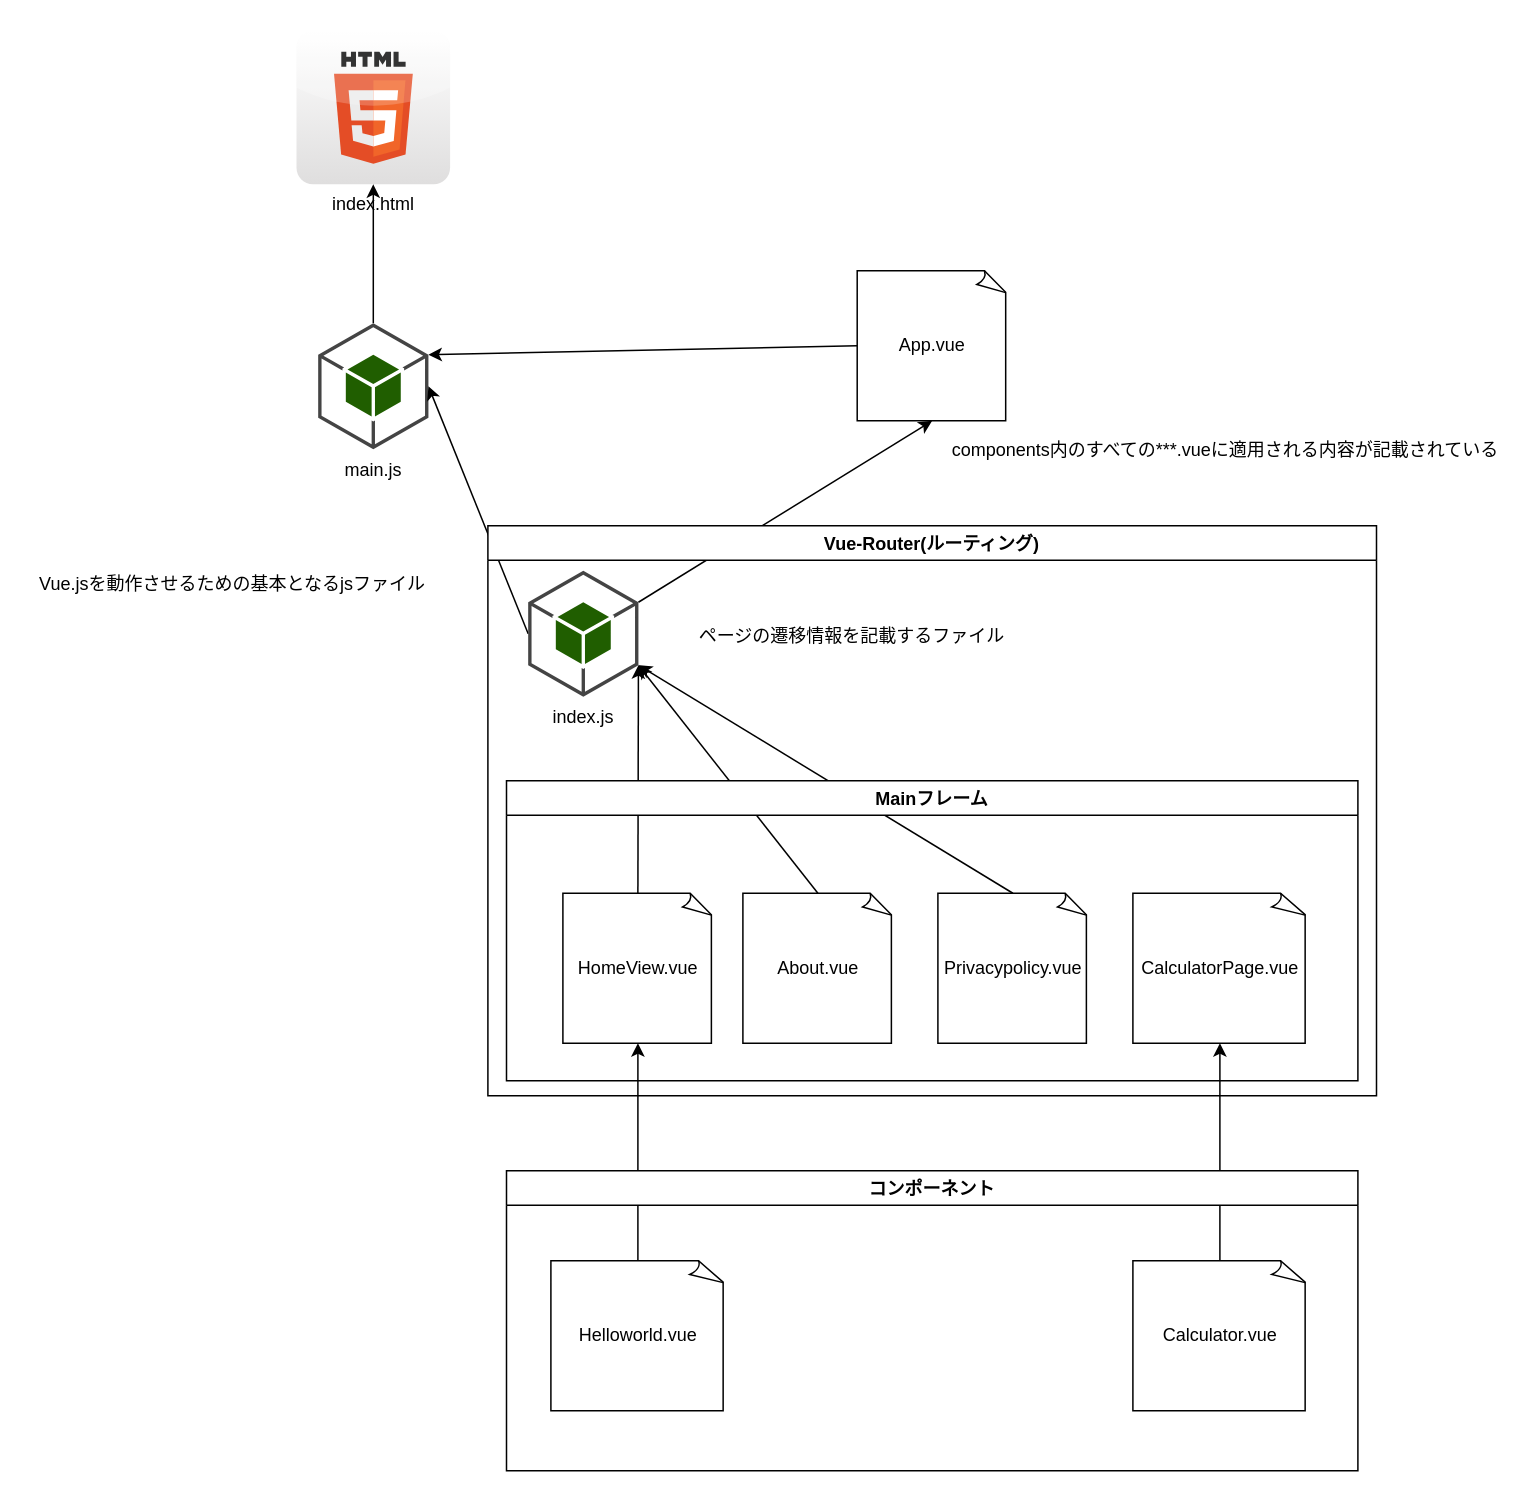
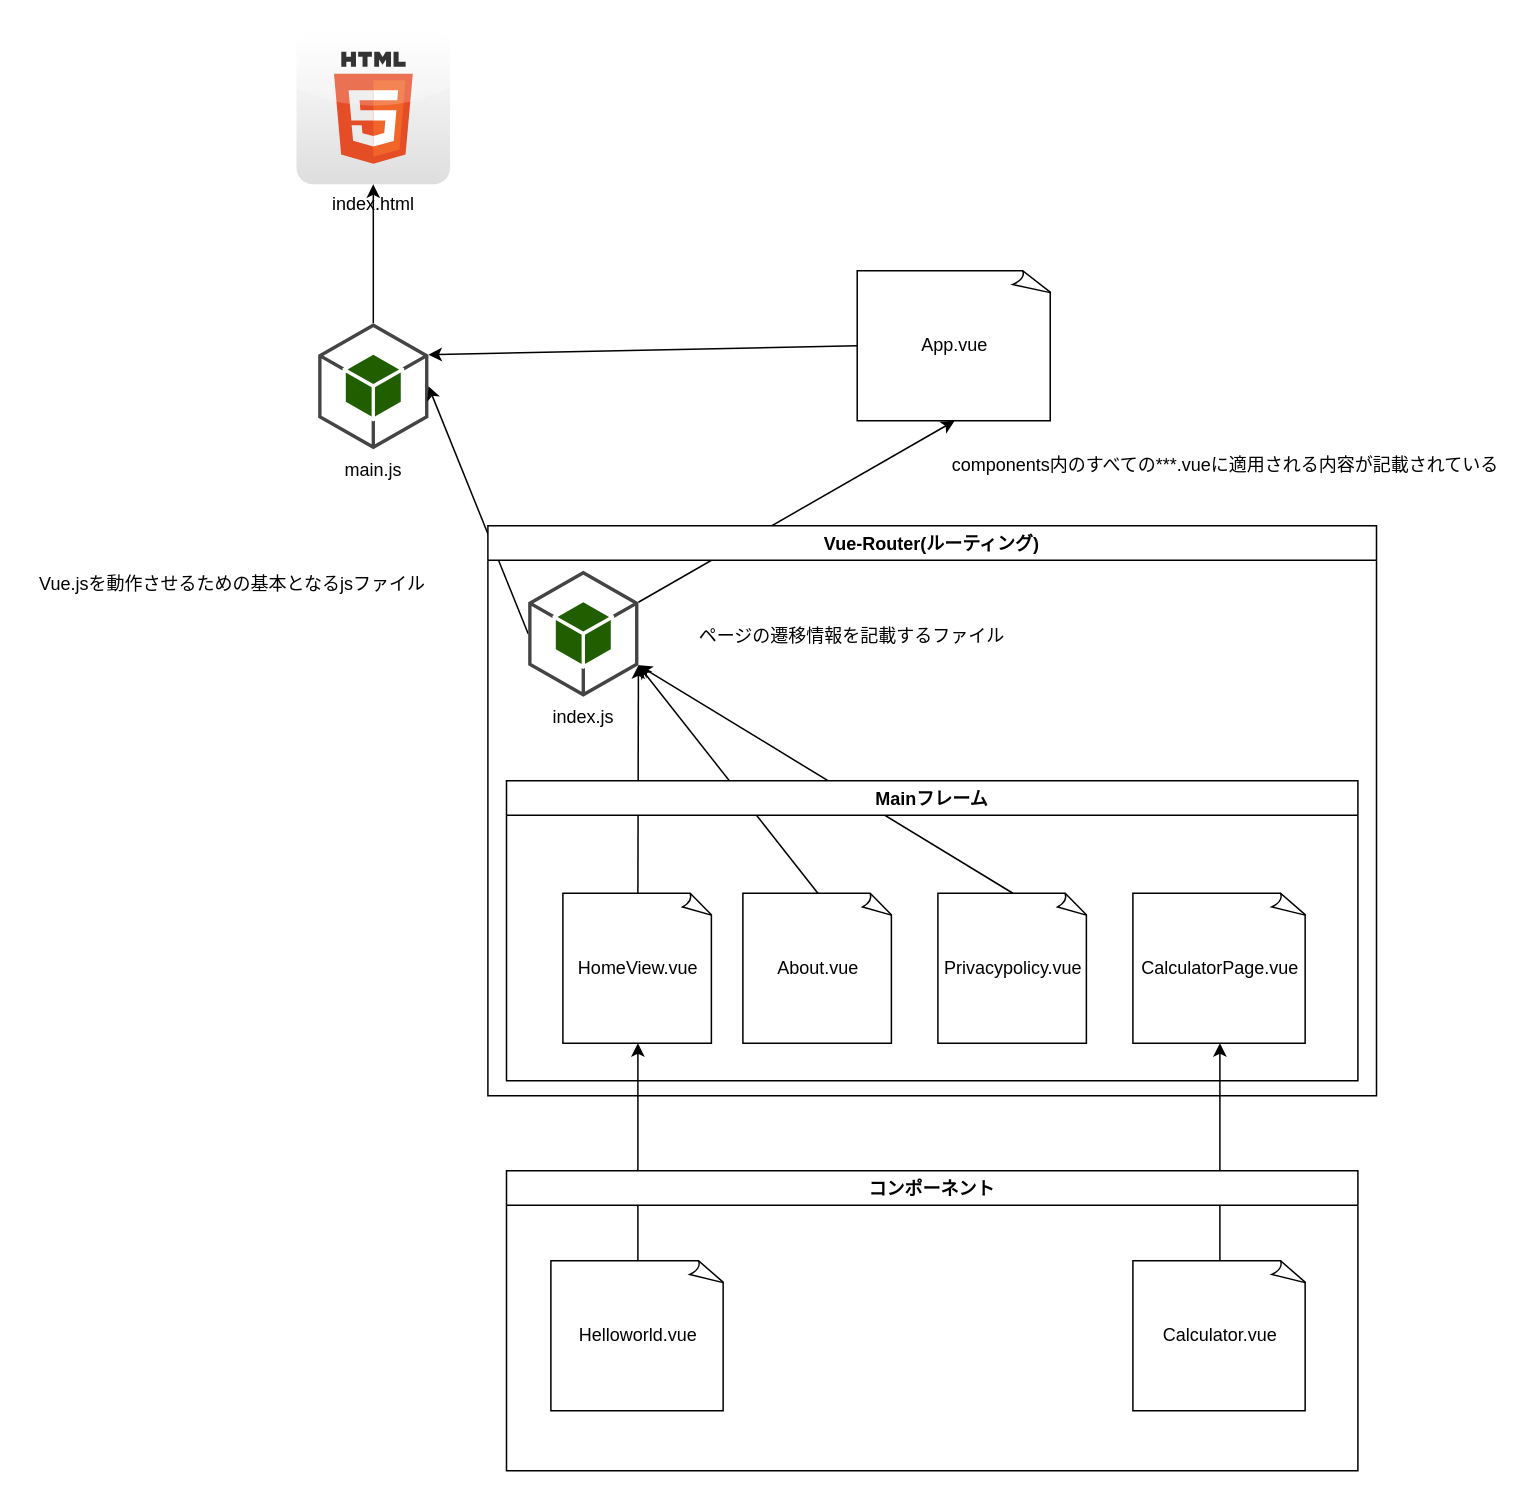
(932, 346) -> (954, 346)
(1224, 451) -> (1224, 466)
